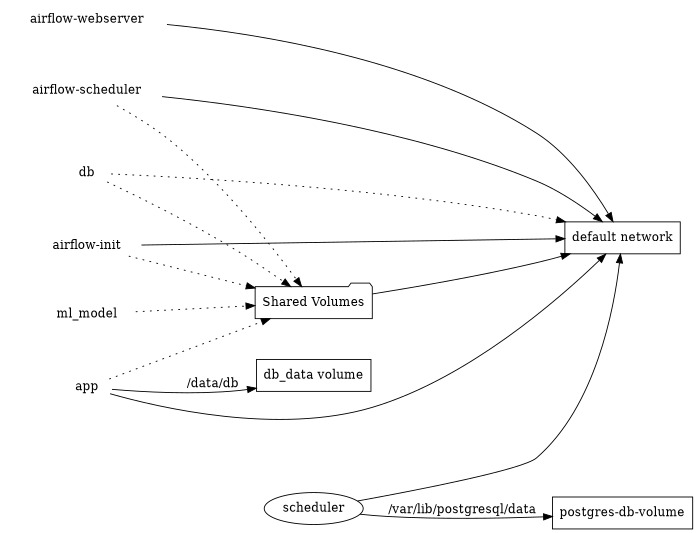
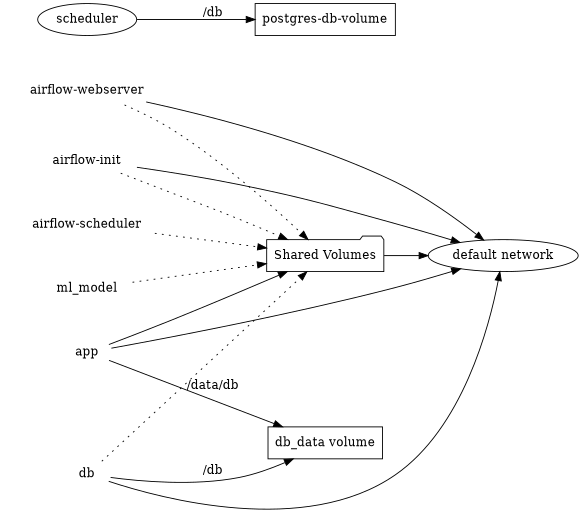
(385, 134) -> none
none -> (218, 162)
(335, 189) -> (364, 491)
(623, 238) -> (503, 256)
(186, 350) -> (194, 311)
(547, 446) -> none
none -> (199, 482)
(462, 510) -> (213, 13)
